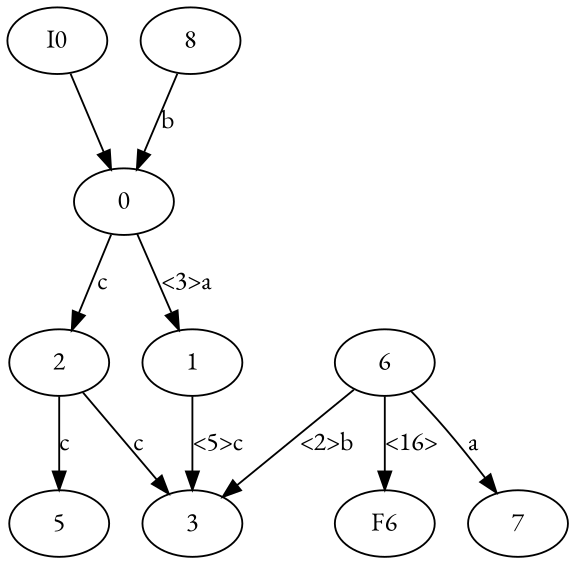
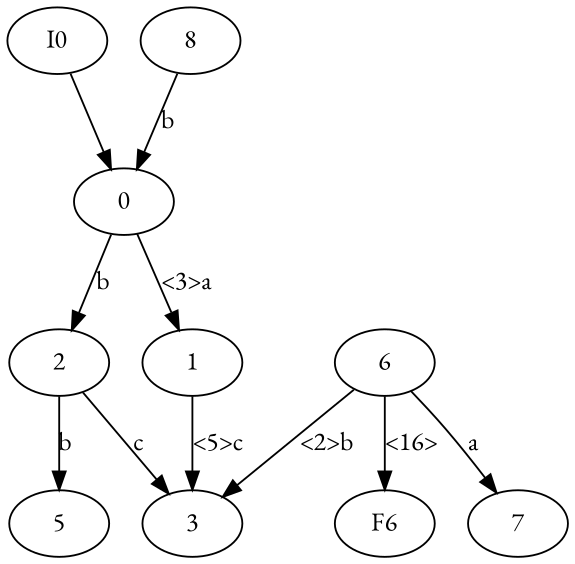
(104, 282) -> (104, 282)
(66, 443) -> (66, 443)
